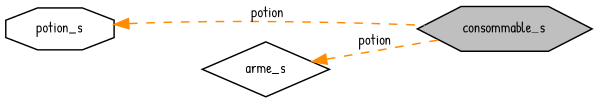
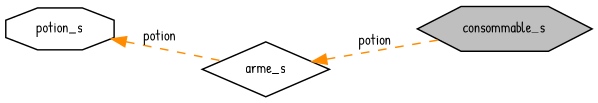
(277, 22) -> (174, 51)
